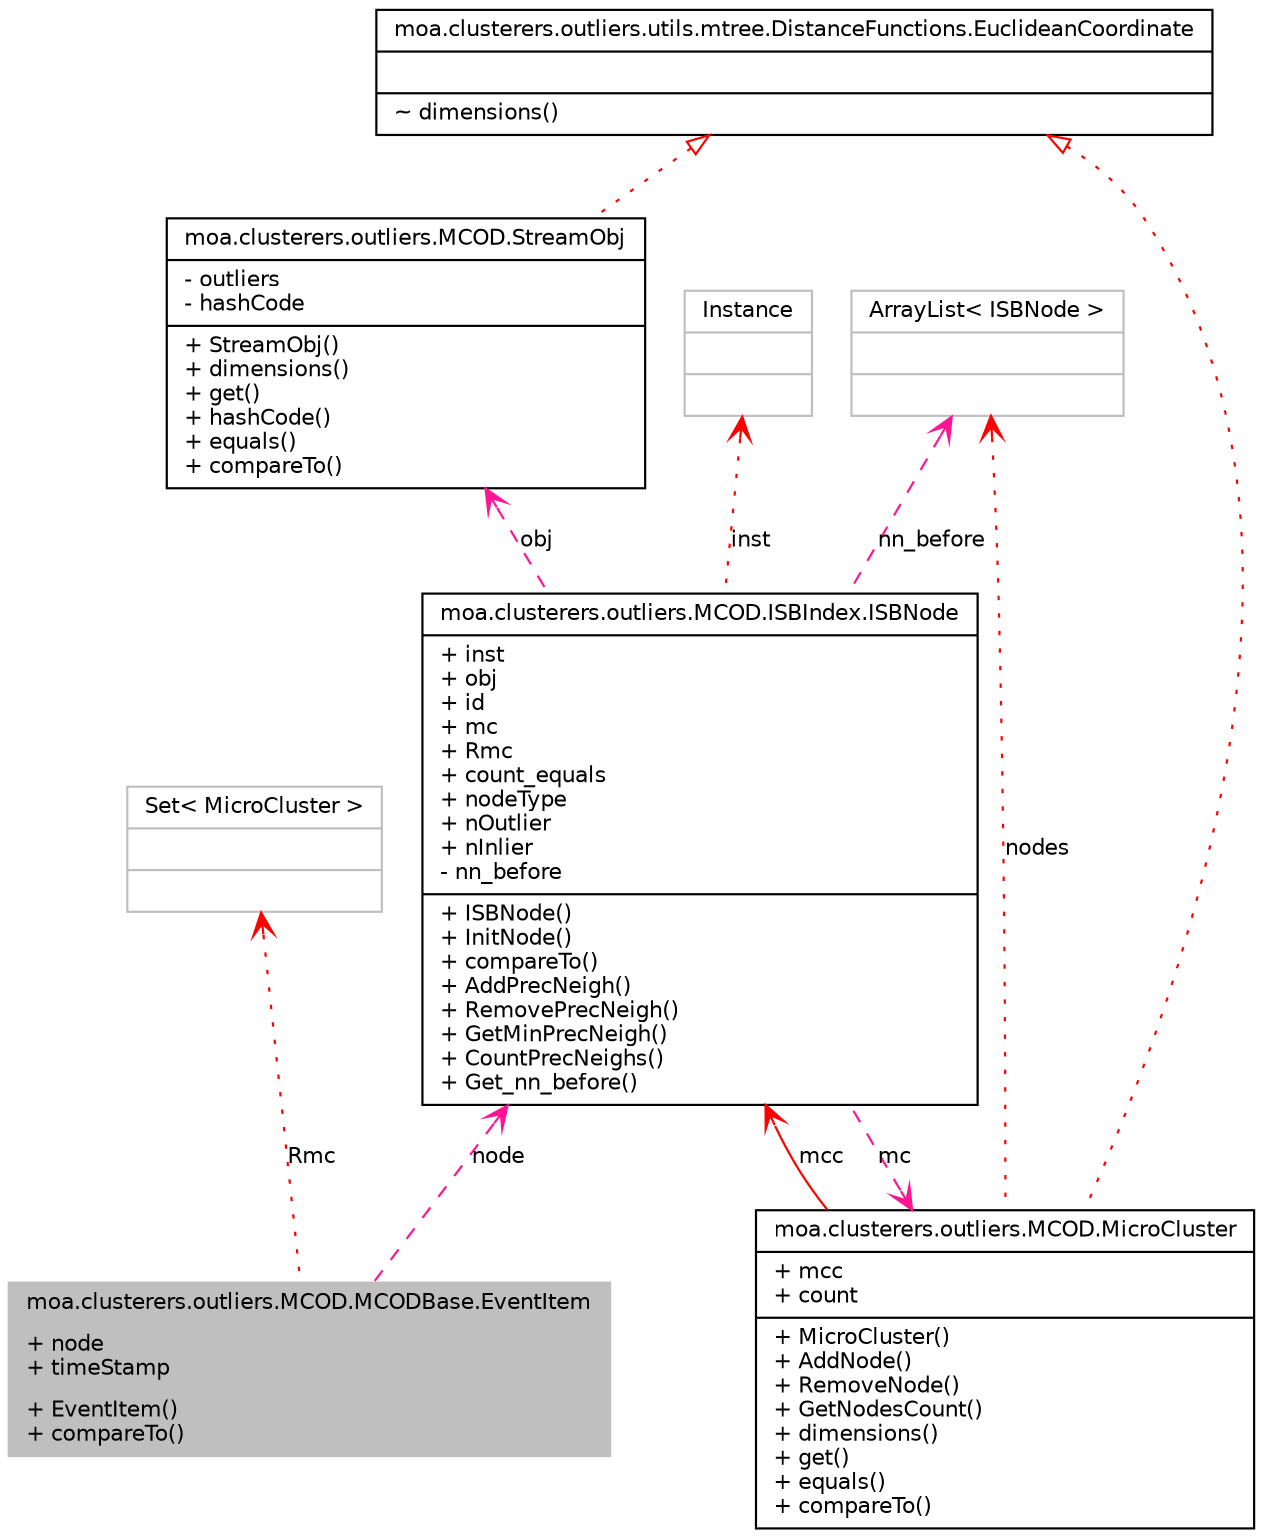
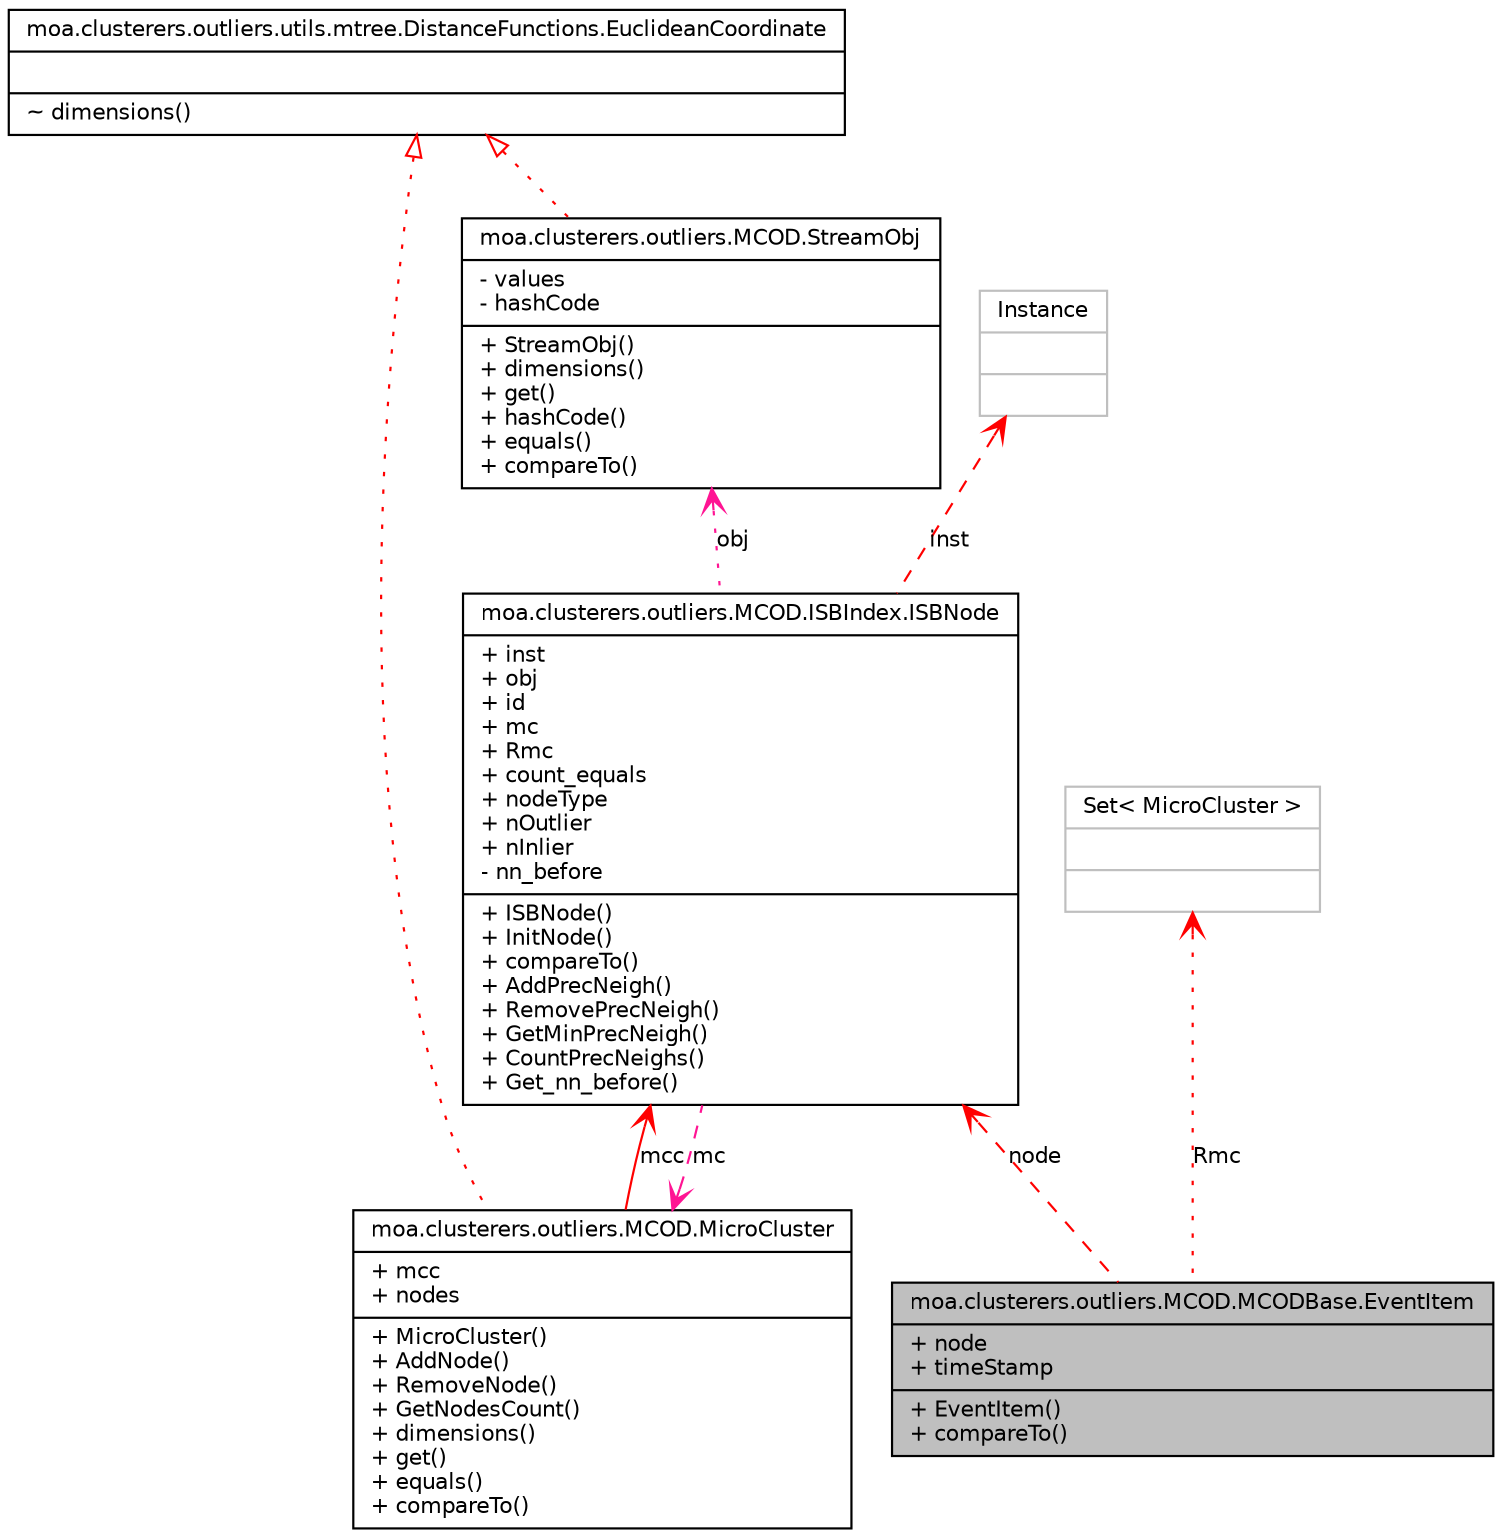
(233, 280) -> (523, 280)
(988, 353) -> none
(733, 516) -> (945, 515)
(522, 550) -> (717, 552)
(434, 1203) -> (1048, 1202)
(816, 1296) -> (416, 1296)
(309, 1369) -> (1193, 1369)
